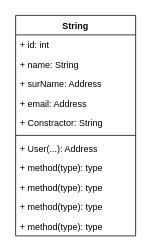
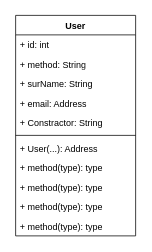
(75, 26) -> (75, 26)
(50, 65) -> (56, 65)
(62, 85) -> (58, 85)
